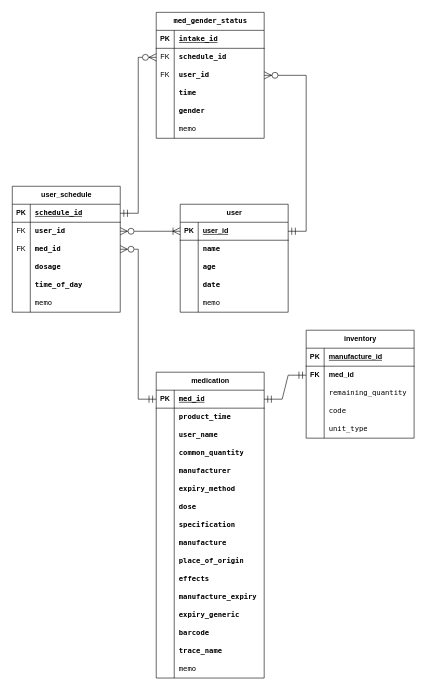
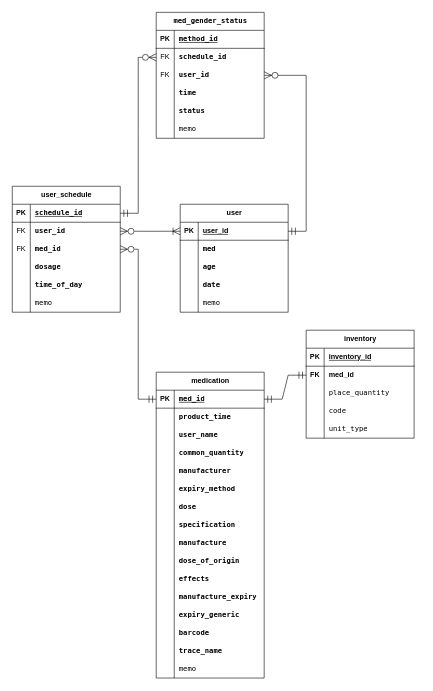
(195, 39) -> (196, 39)
(191, 111) -> (191, 111)
(211, 249) -> (209, 249)
(356, 357) -> (351, 357)
(363, 393) -> (355, 393)
(207, 561) -> (205, 561)
